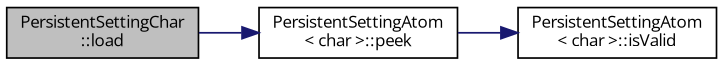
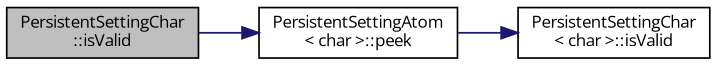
(103, 33) -> (103, 33)
(617, 33) -> (614, 33)
